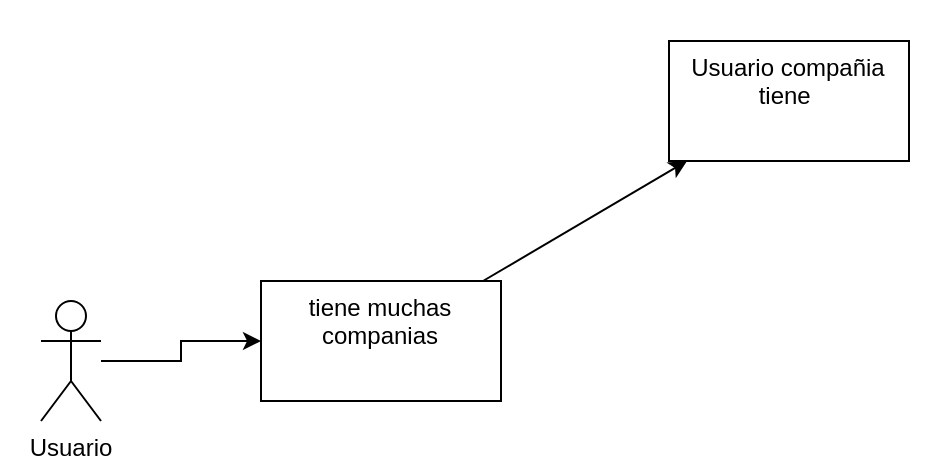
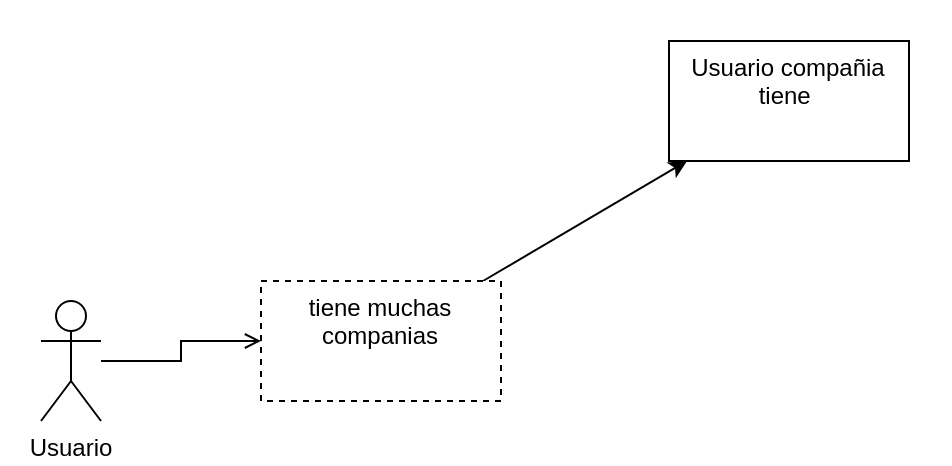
(246, 341) -> (248, 341)
(381, 341) -> (381, 341)
